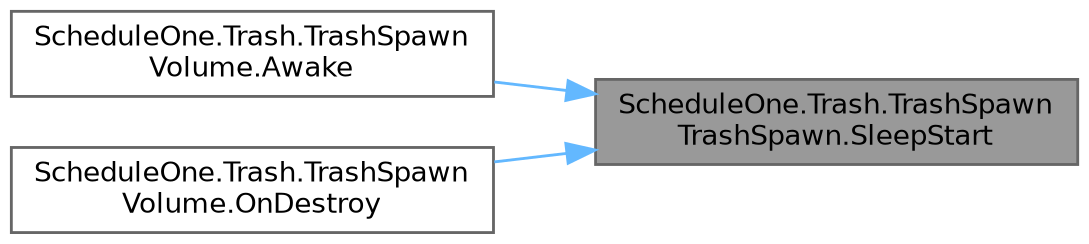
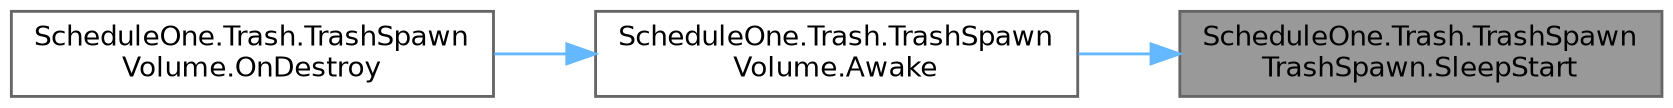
(531, 158) -> (530, 54)
